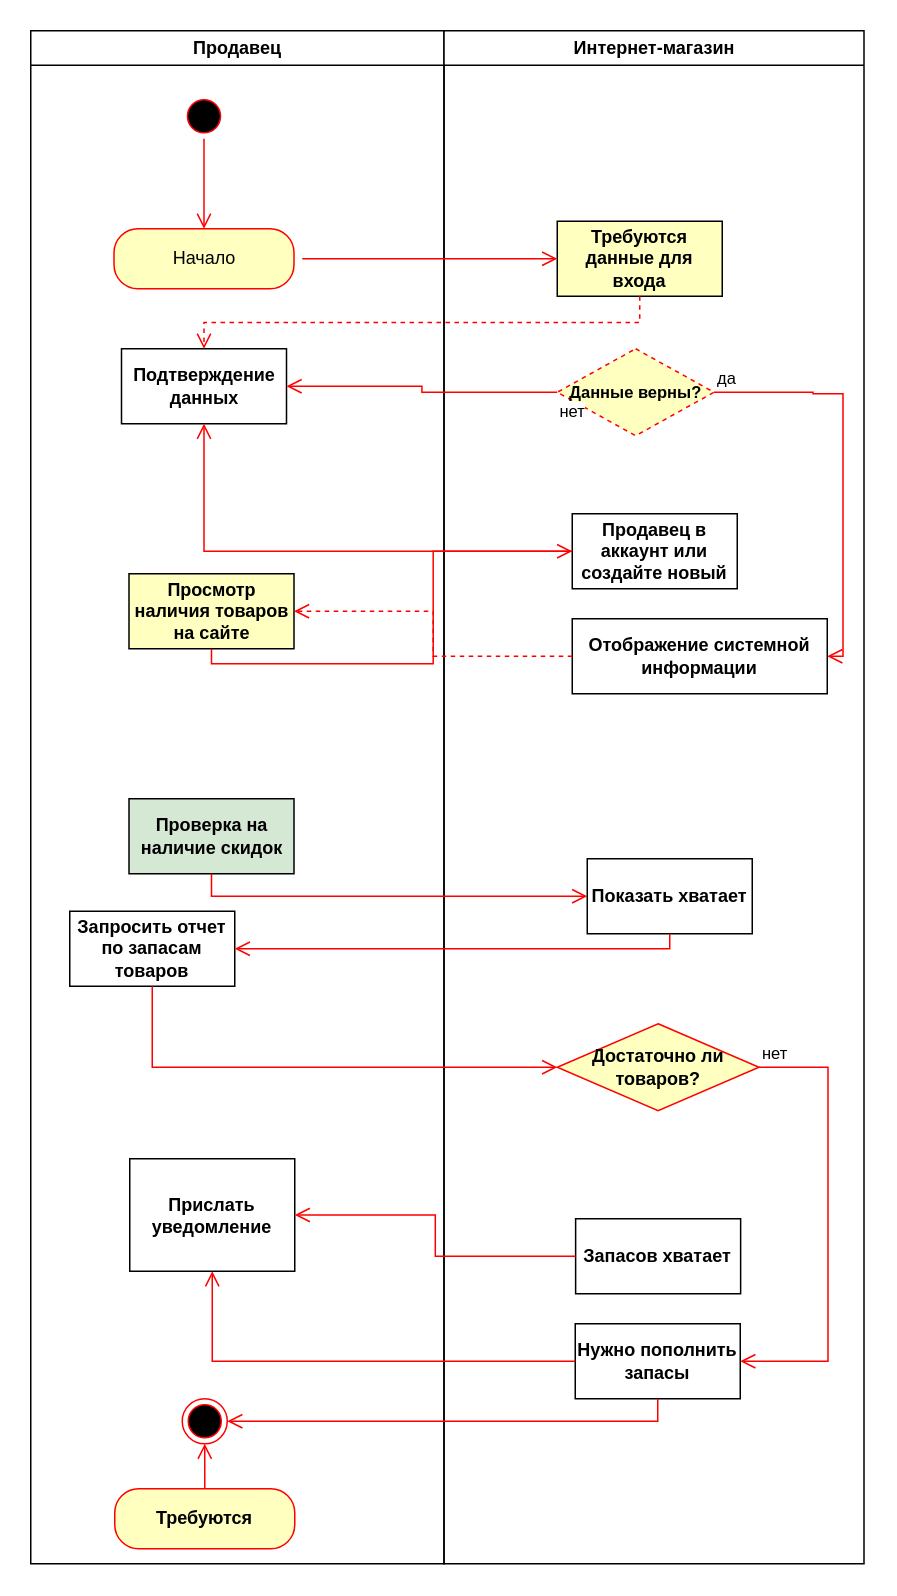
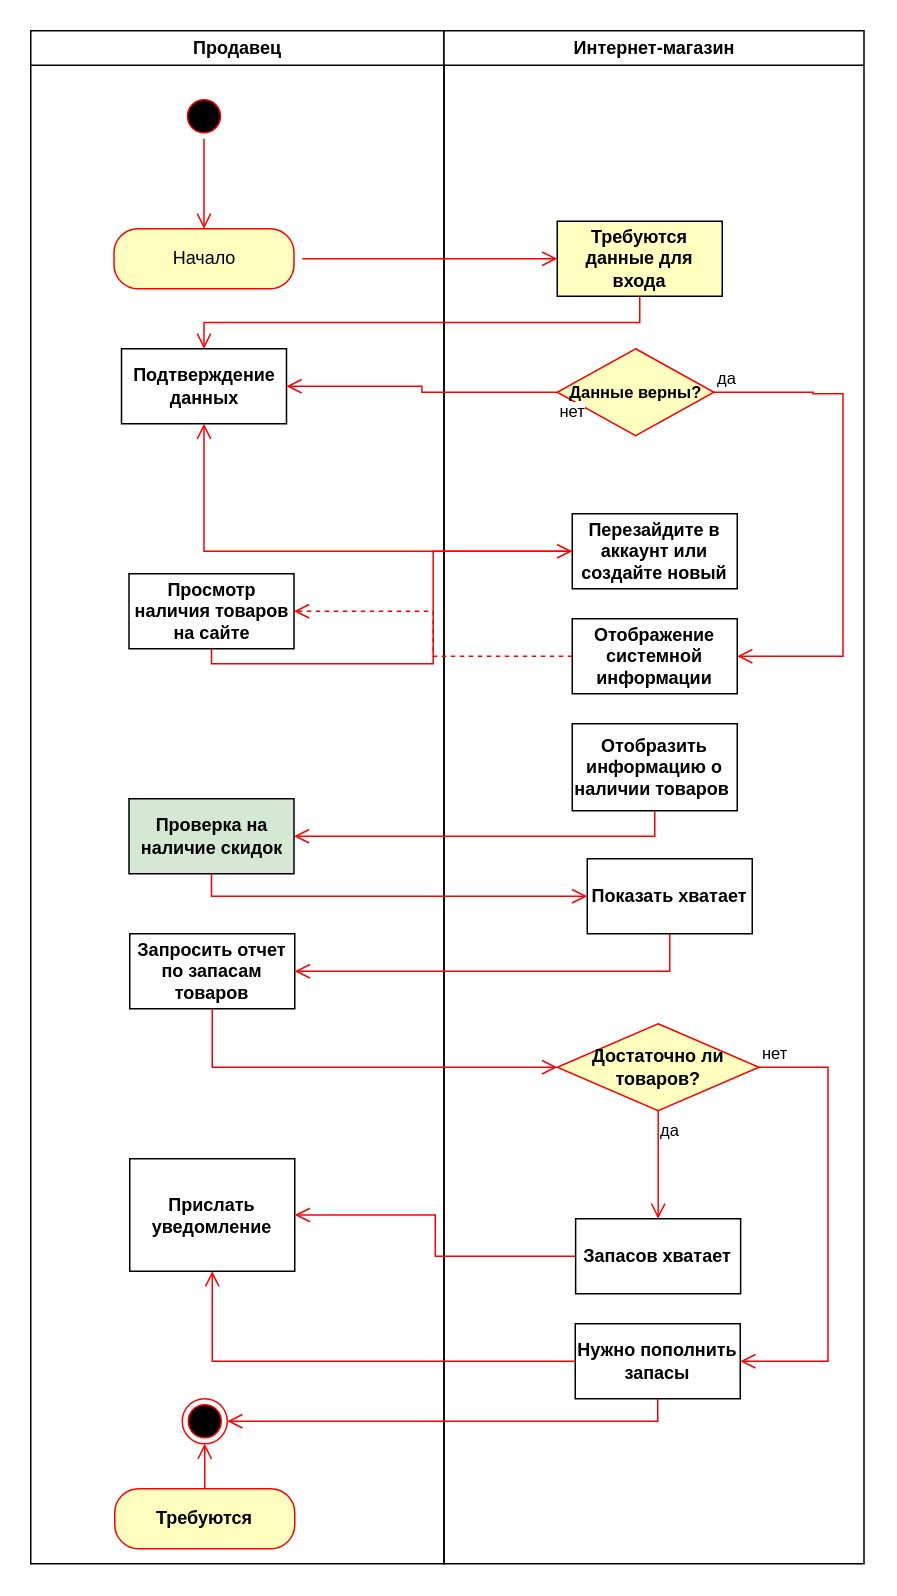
(422, 323) -> (422, 323)
(636, 392) -> (636, 392)
(655, 551) -> (655, 551)
(212, 611) -> (212, 611)
(700, 656) -> (655, 656)
none -> (655, 767)
none -> (489, 836)
(152, 949) -> (212, 971)
none -> (658, 1163)
